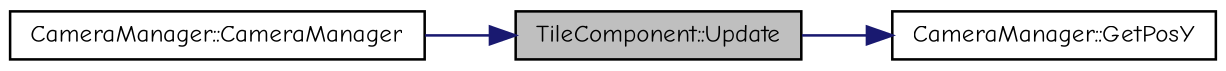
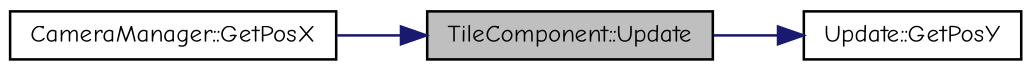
(217, 35) -> (173, 35)
(1054, 35) -> (913, 35)
